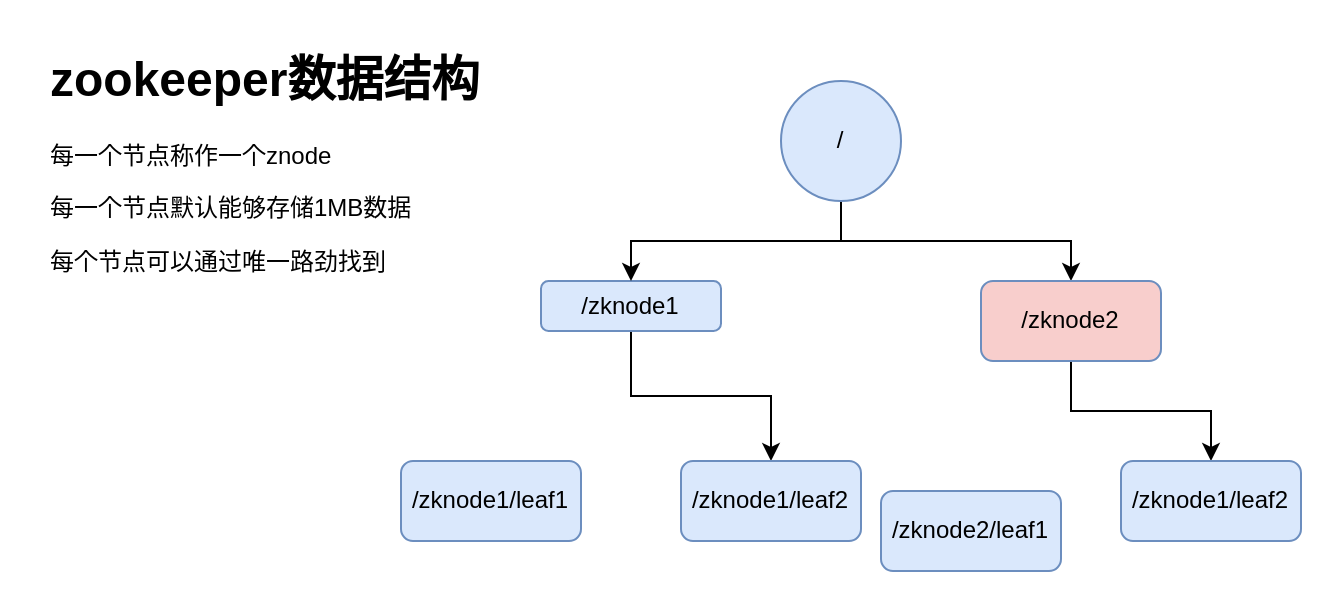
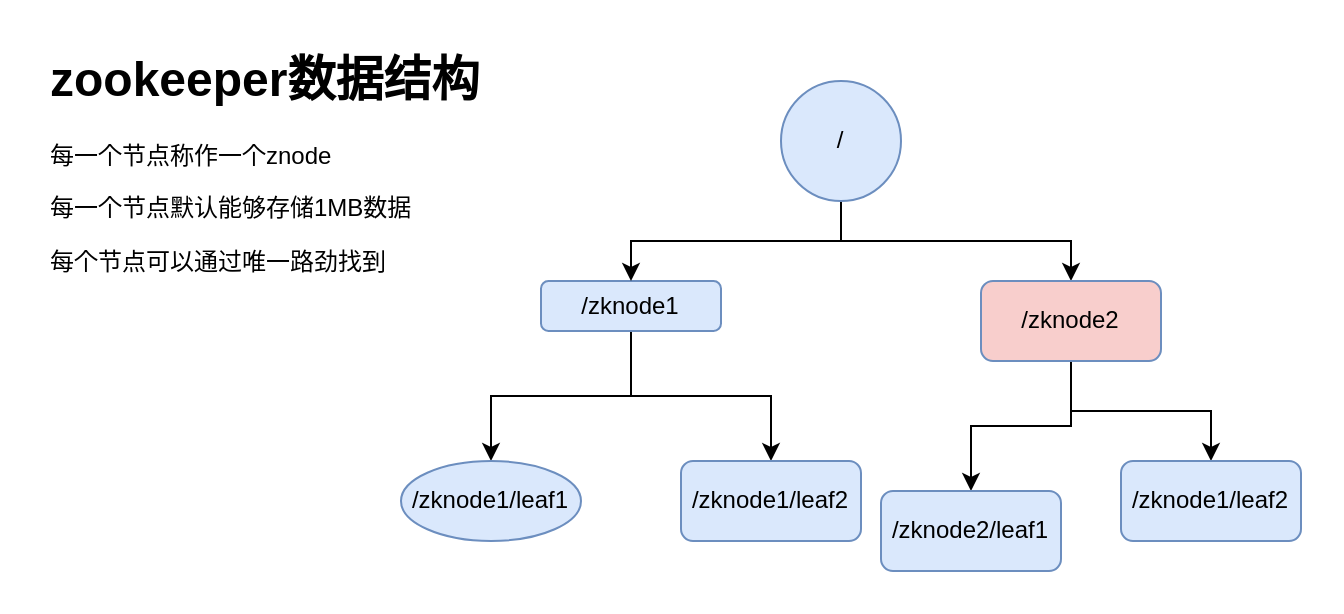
none -> (534, 396)
none -> (1001, 426)
(491, 501) -> (491, 501)
